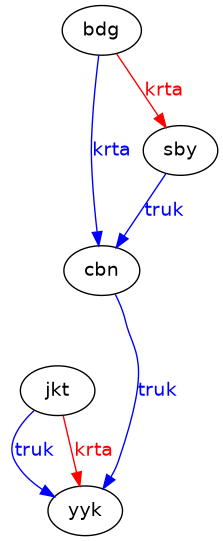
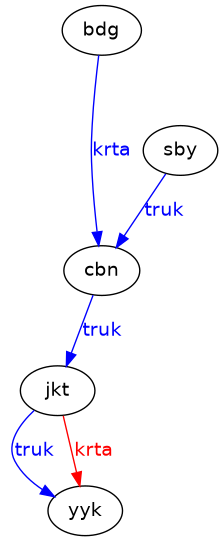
(137, 85) -> none
(137, 386) -> (82, 324)
